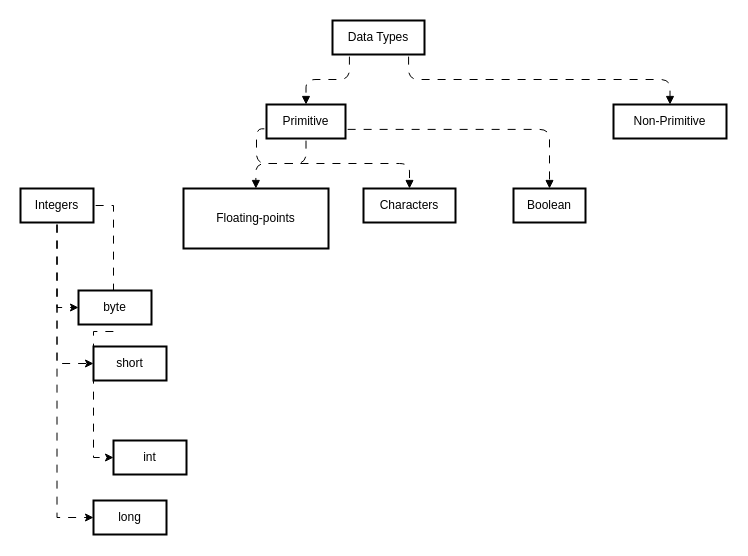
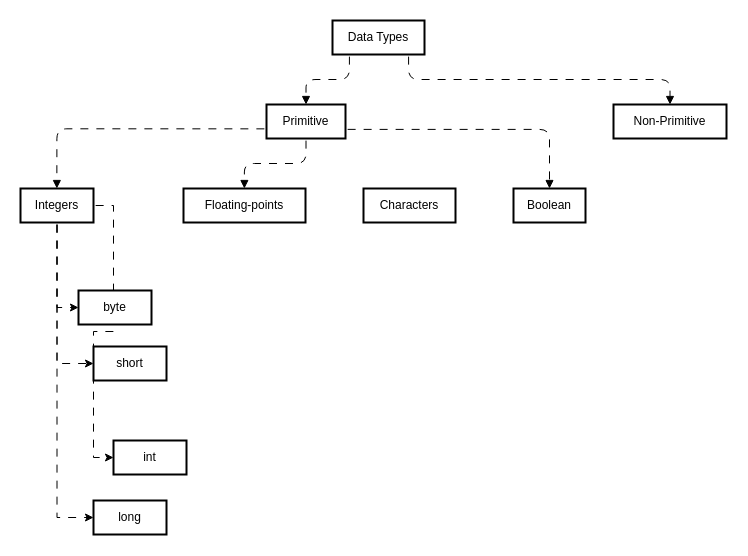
(357, 164) -> (137, 129)
(256, 219) -> (245, 206)
